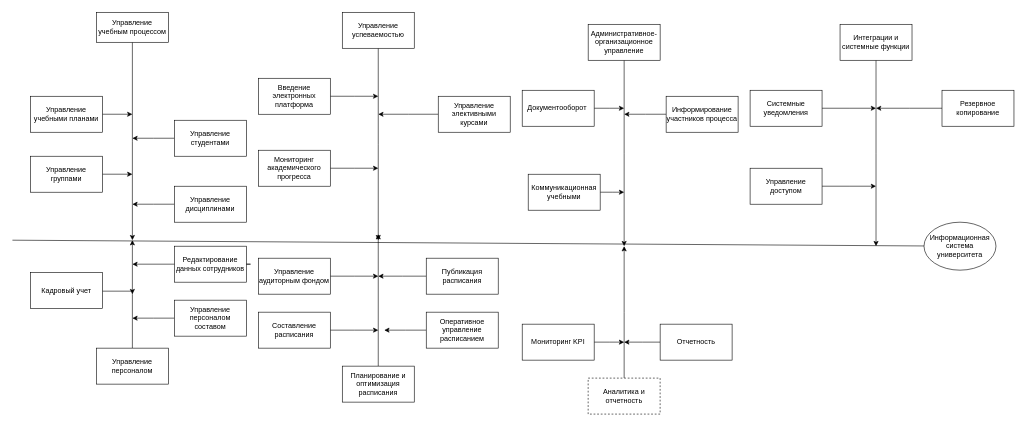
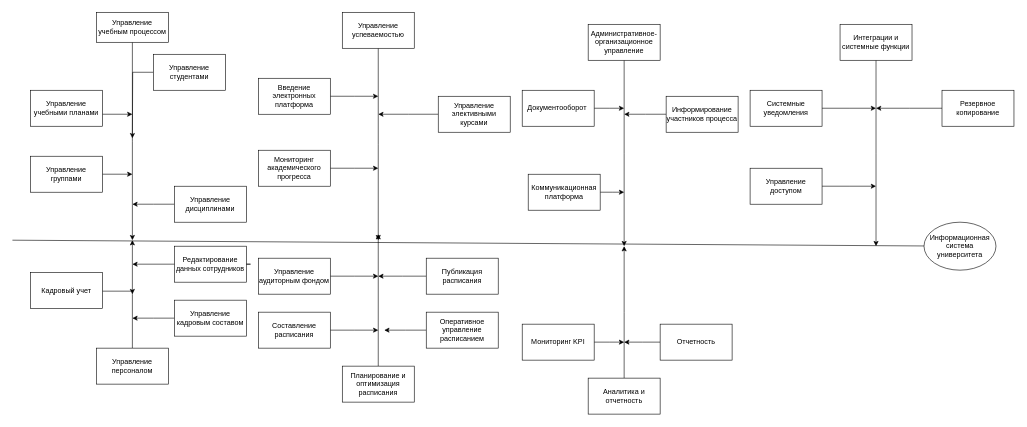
(66, 114) -> (66, 108)
(210, 138) -> (189, 72)
(564, 192) -> (564, 192)
(210, 318) -> (210, 318)
(624, 396) -> (624, 396)
